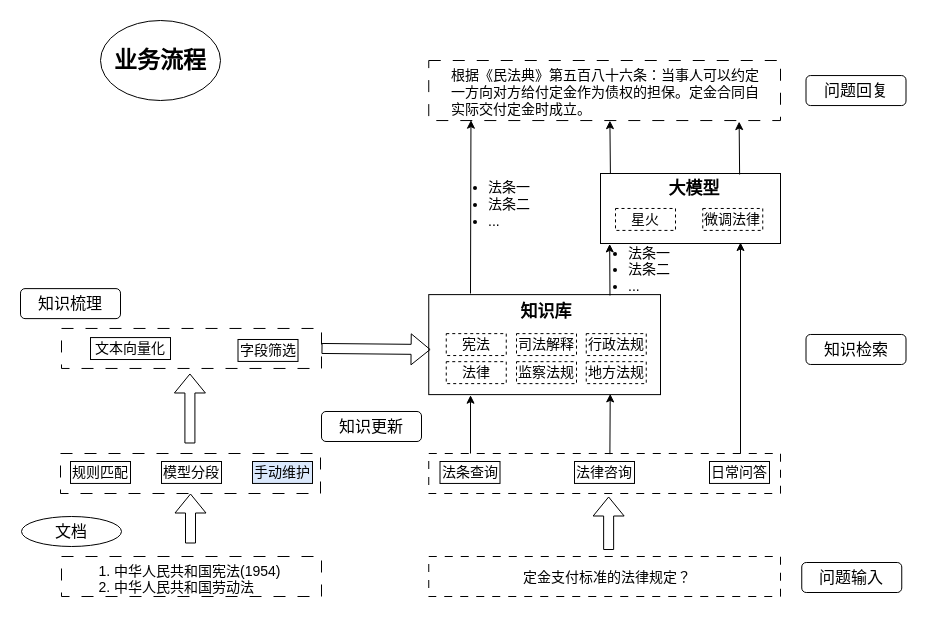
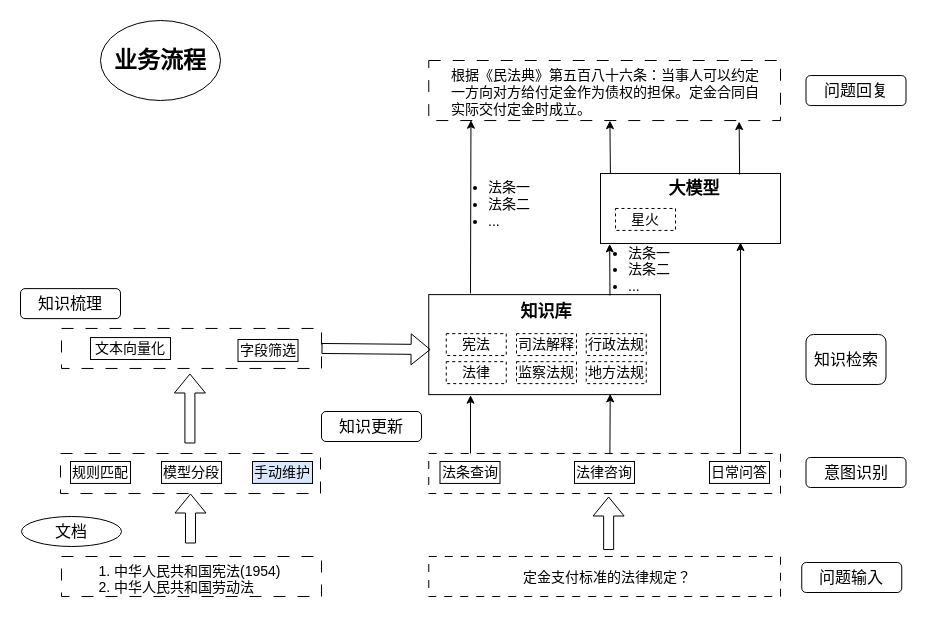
(733, 219) -> none
(856, 349) -> (846, 359)
none -> (856, 472)
